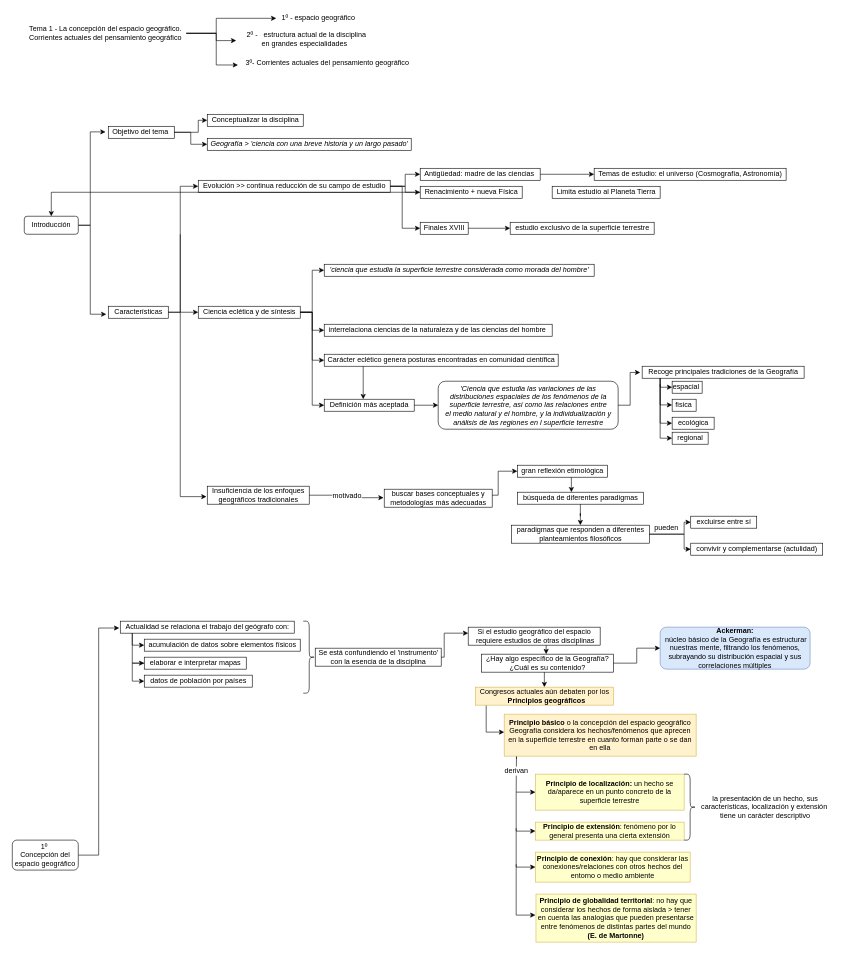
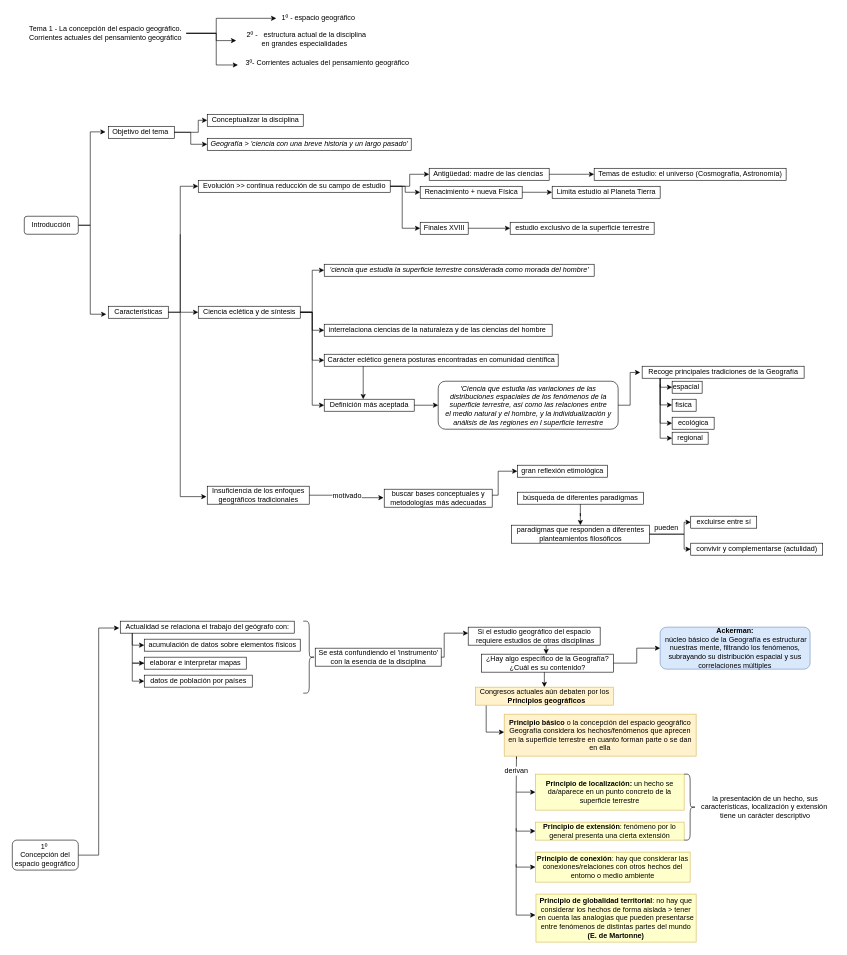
(480, 174) -> (489, 174)
(51, 192) -> (546, 192)
(572, 482) -> none
